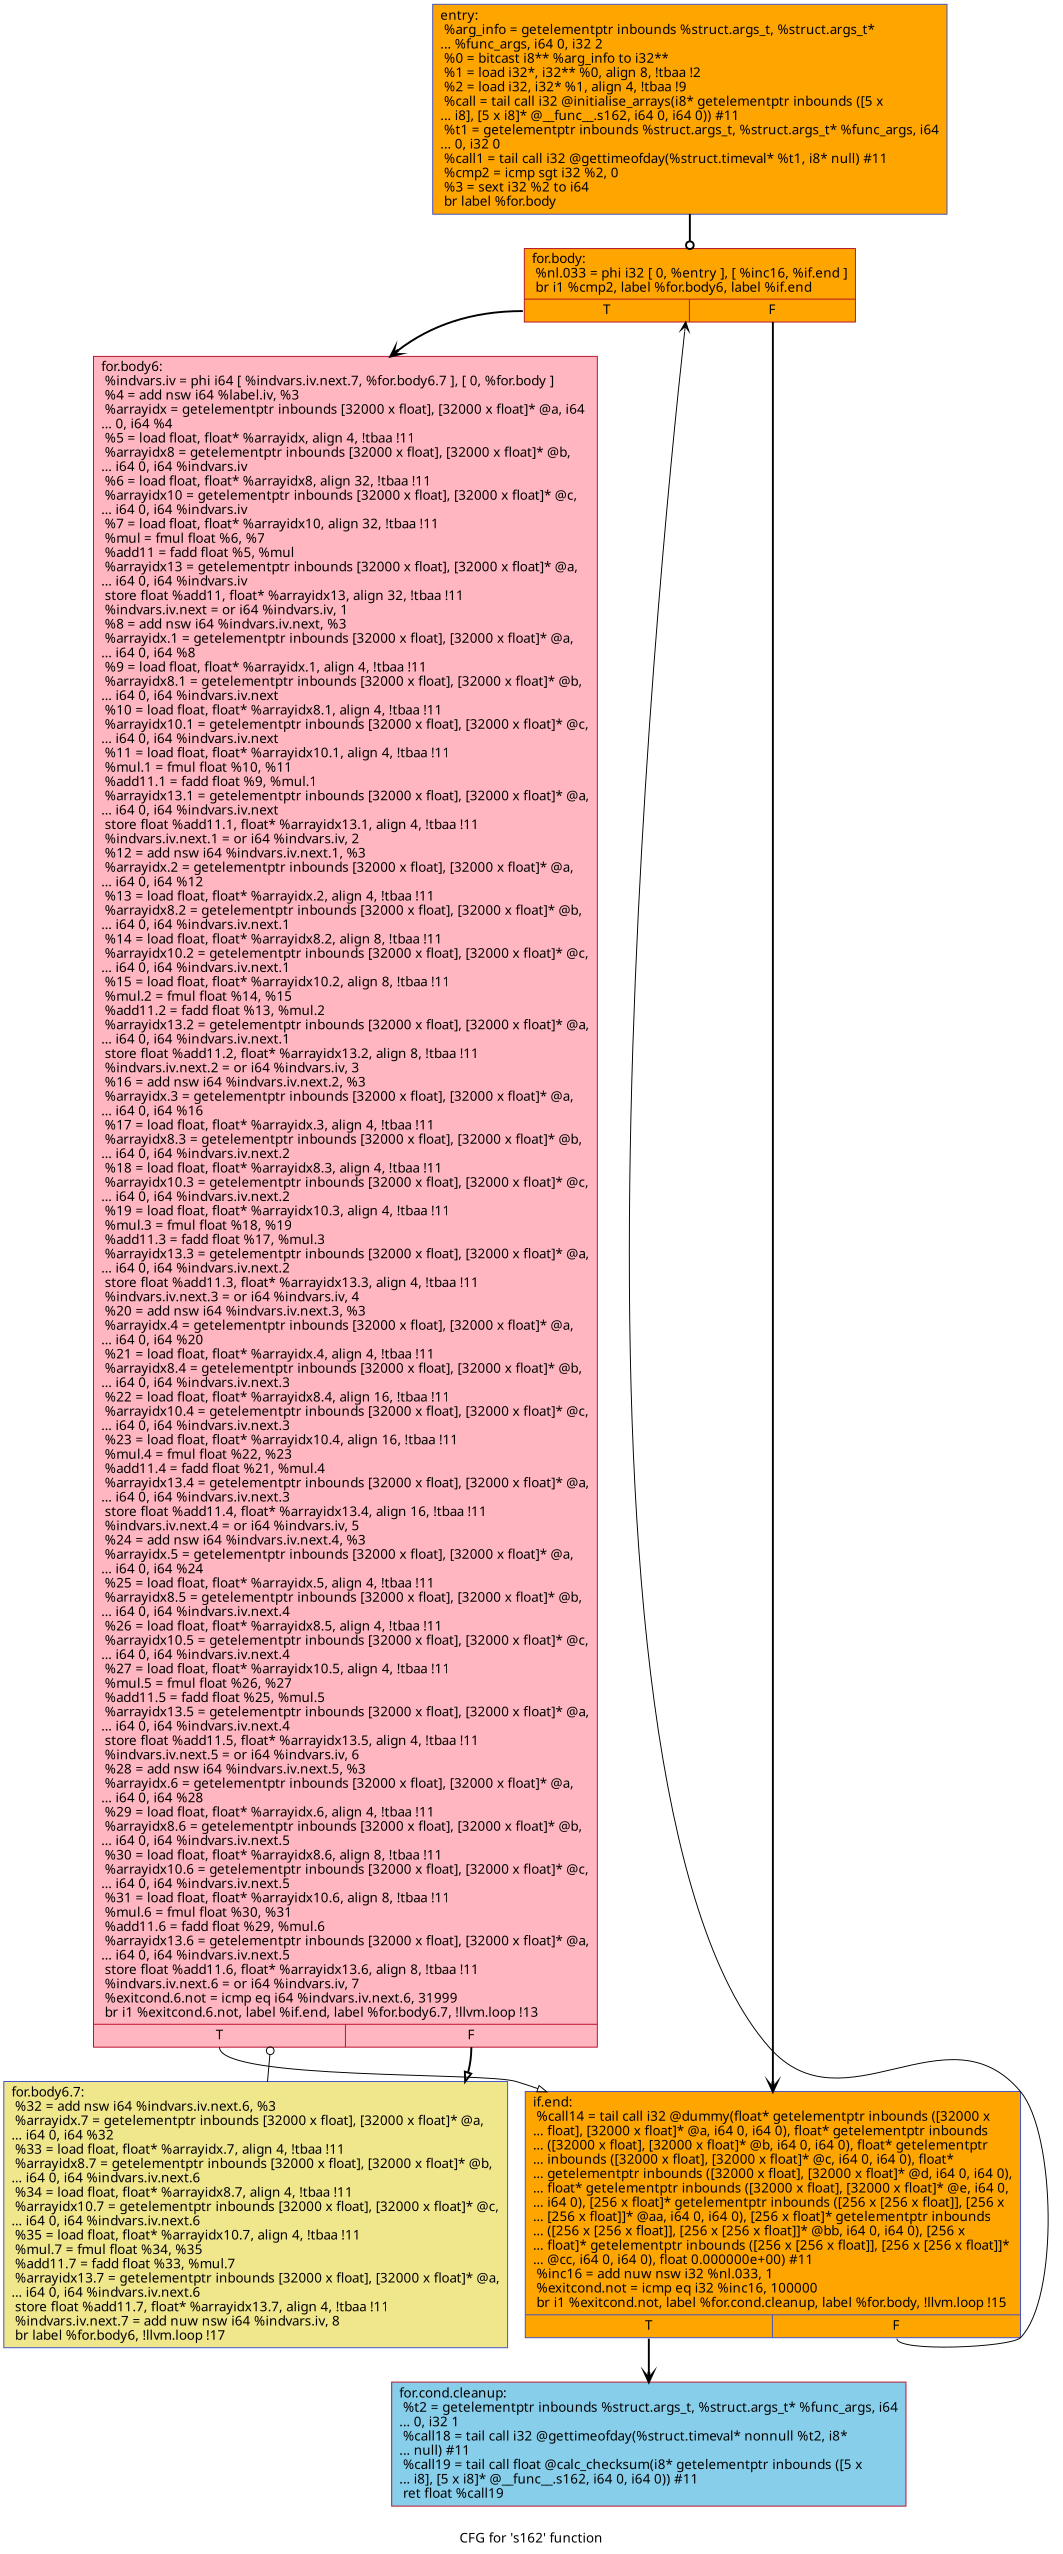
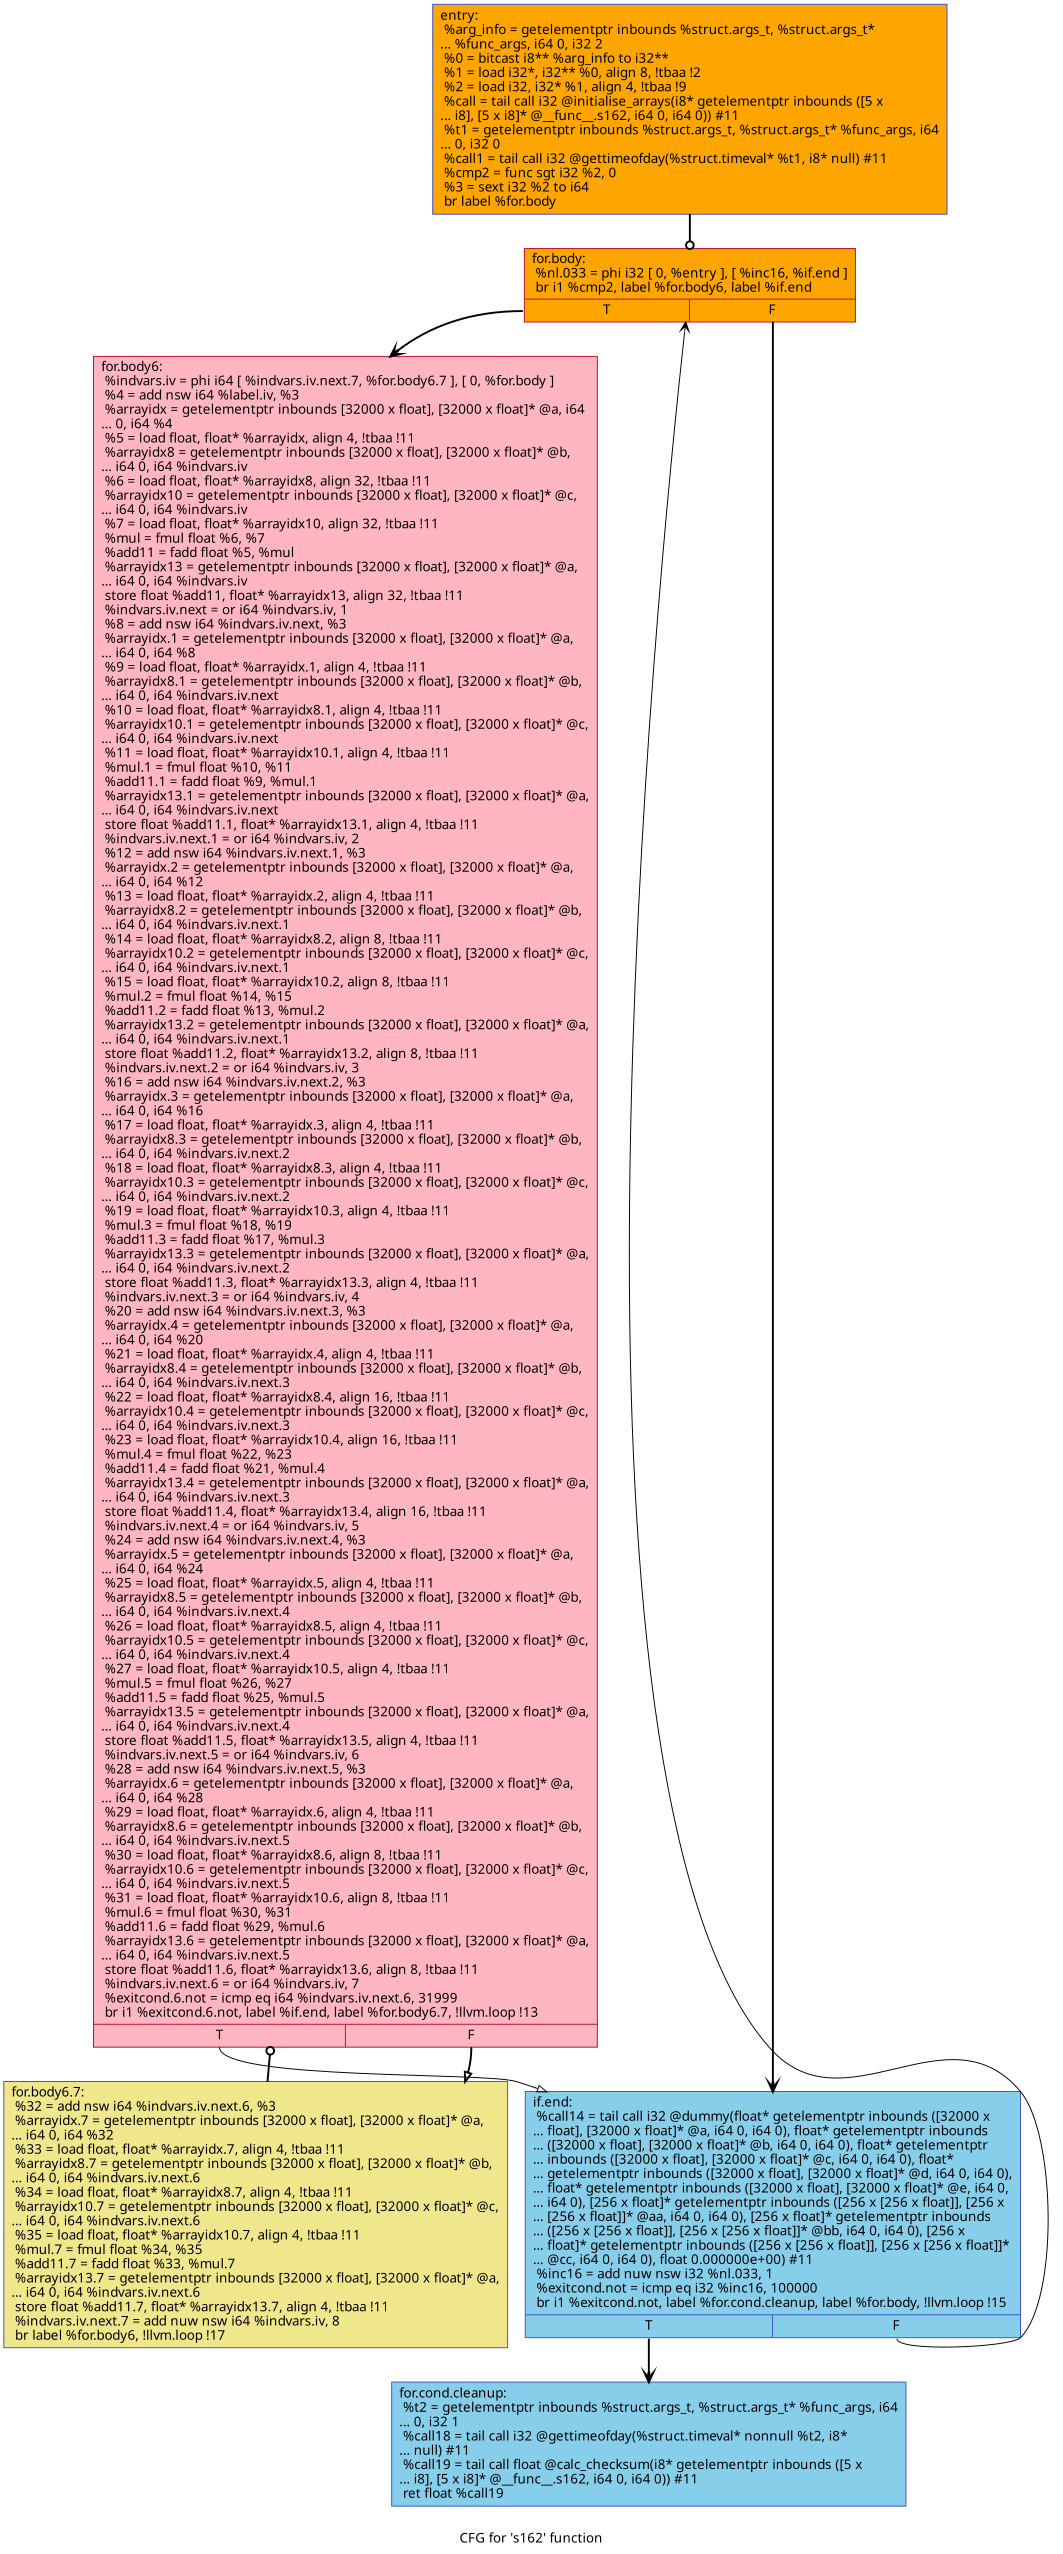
(530, 173) -> (529, 173)
(268, 2072) -> (268, 2072)
(773, 2215) -> (773, 2215)
(649, 2444) -> (649, 2444)
